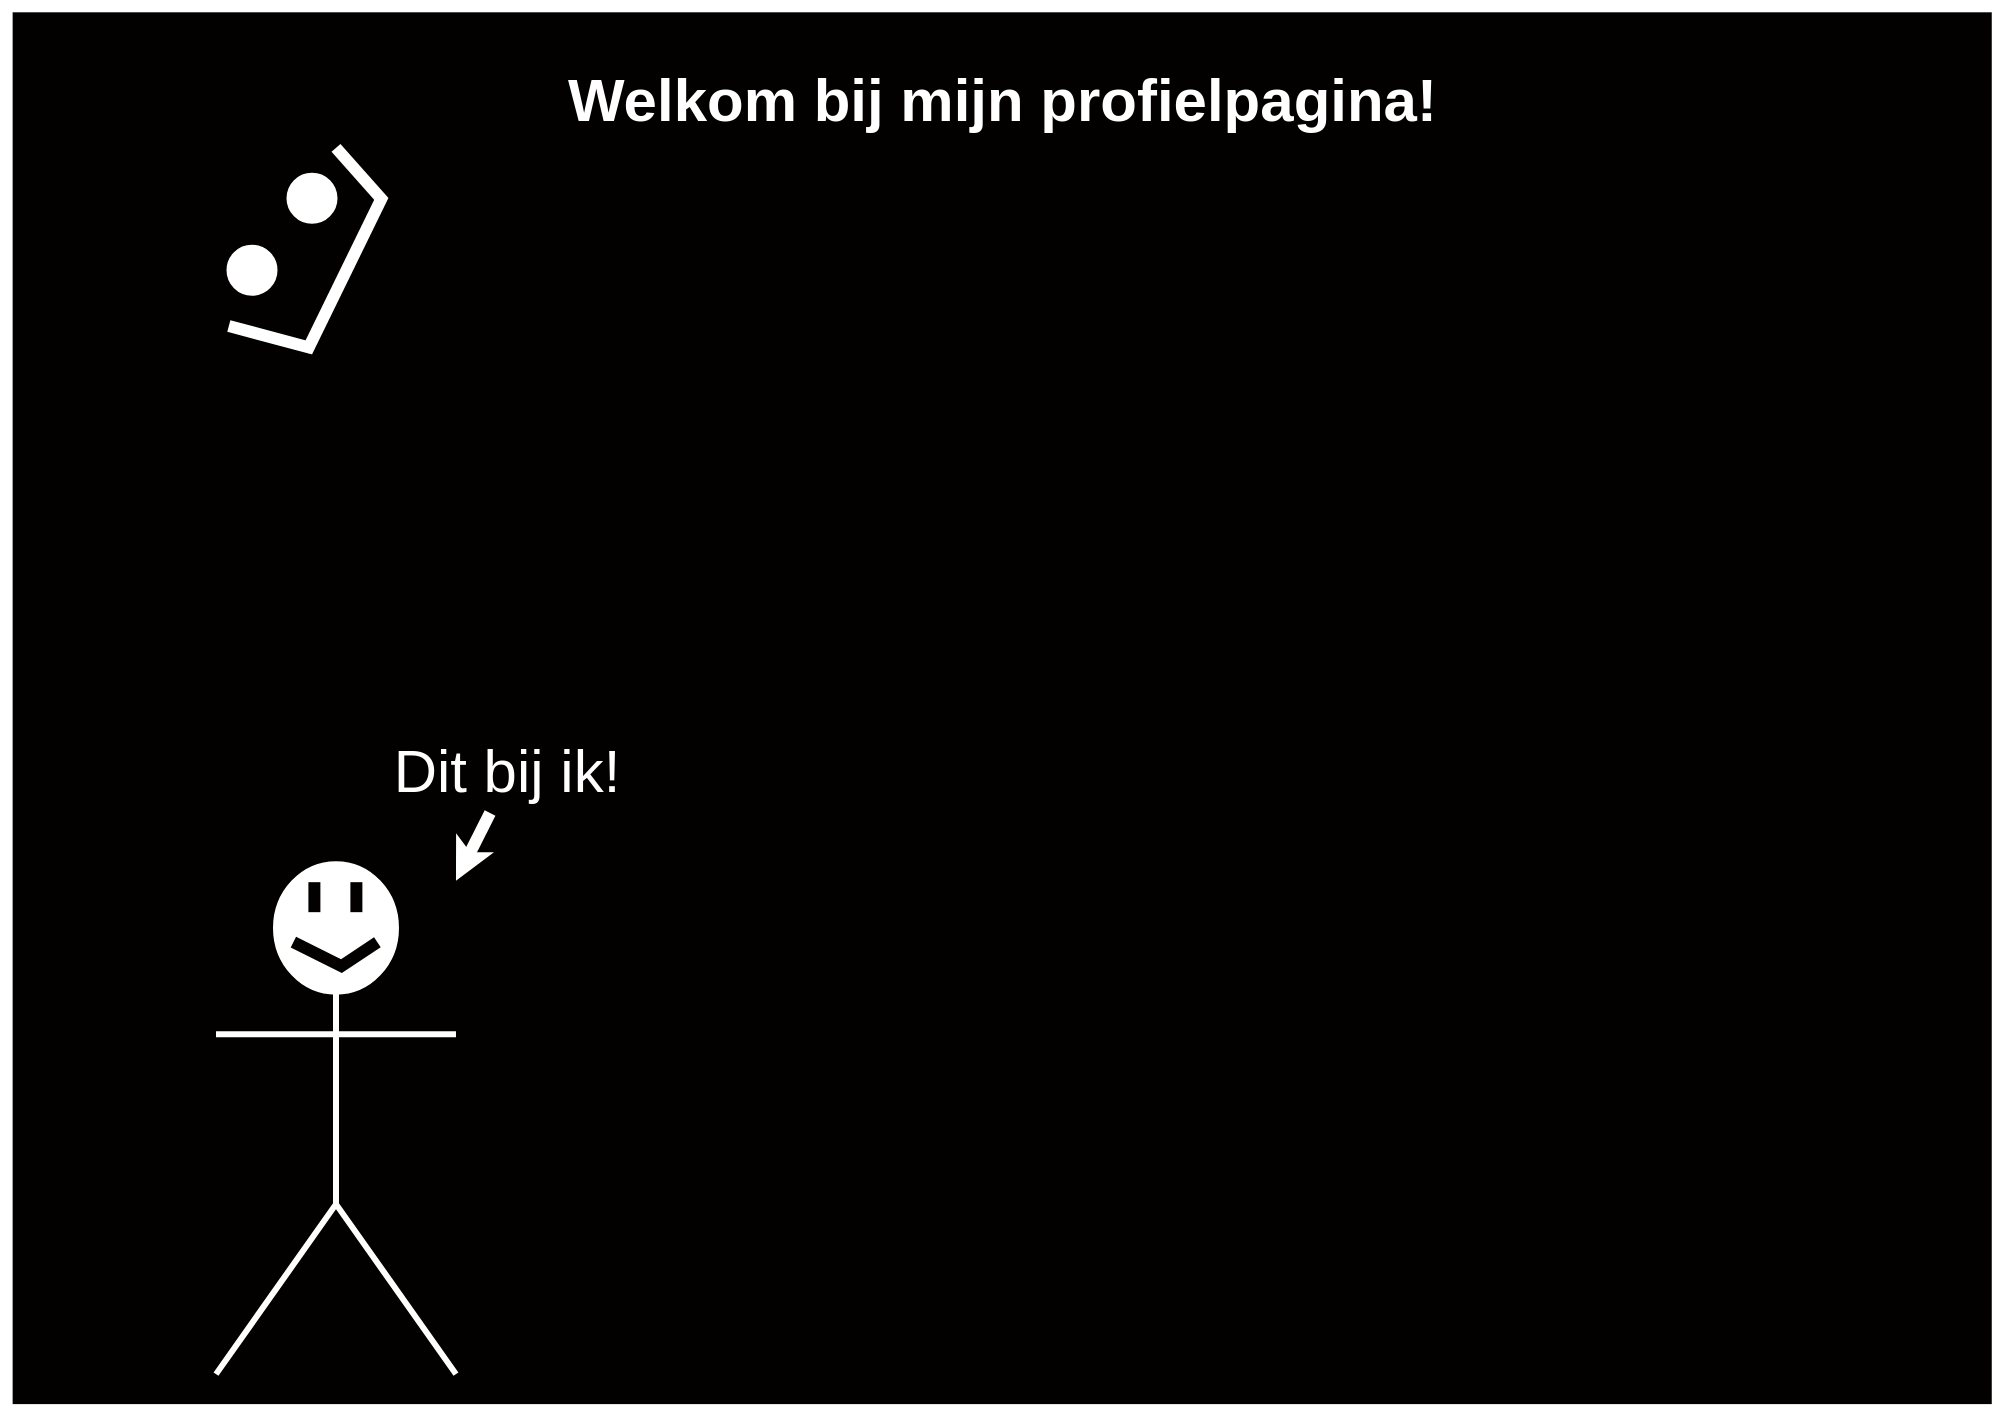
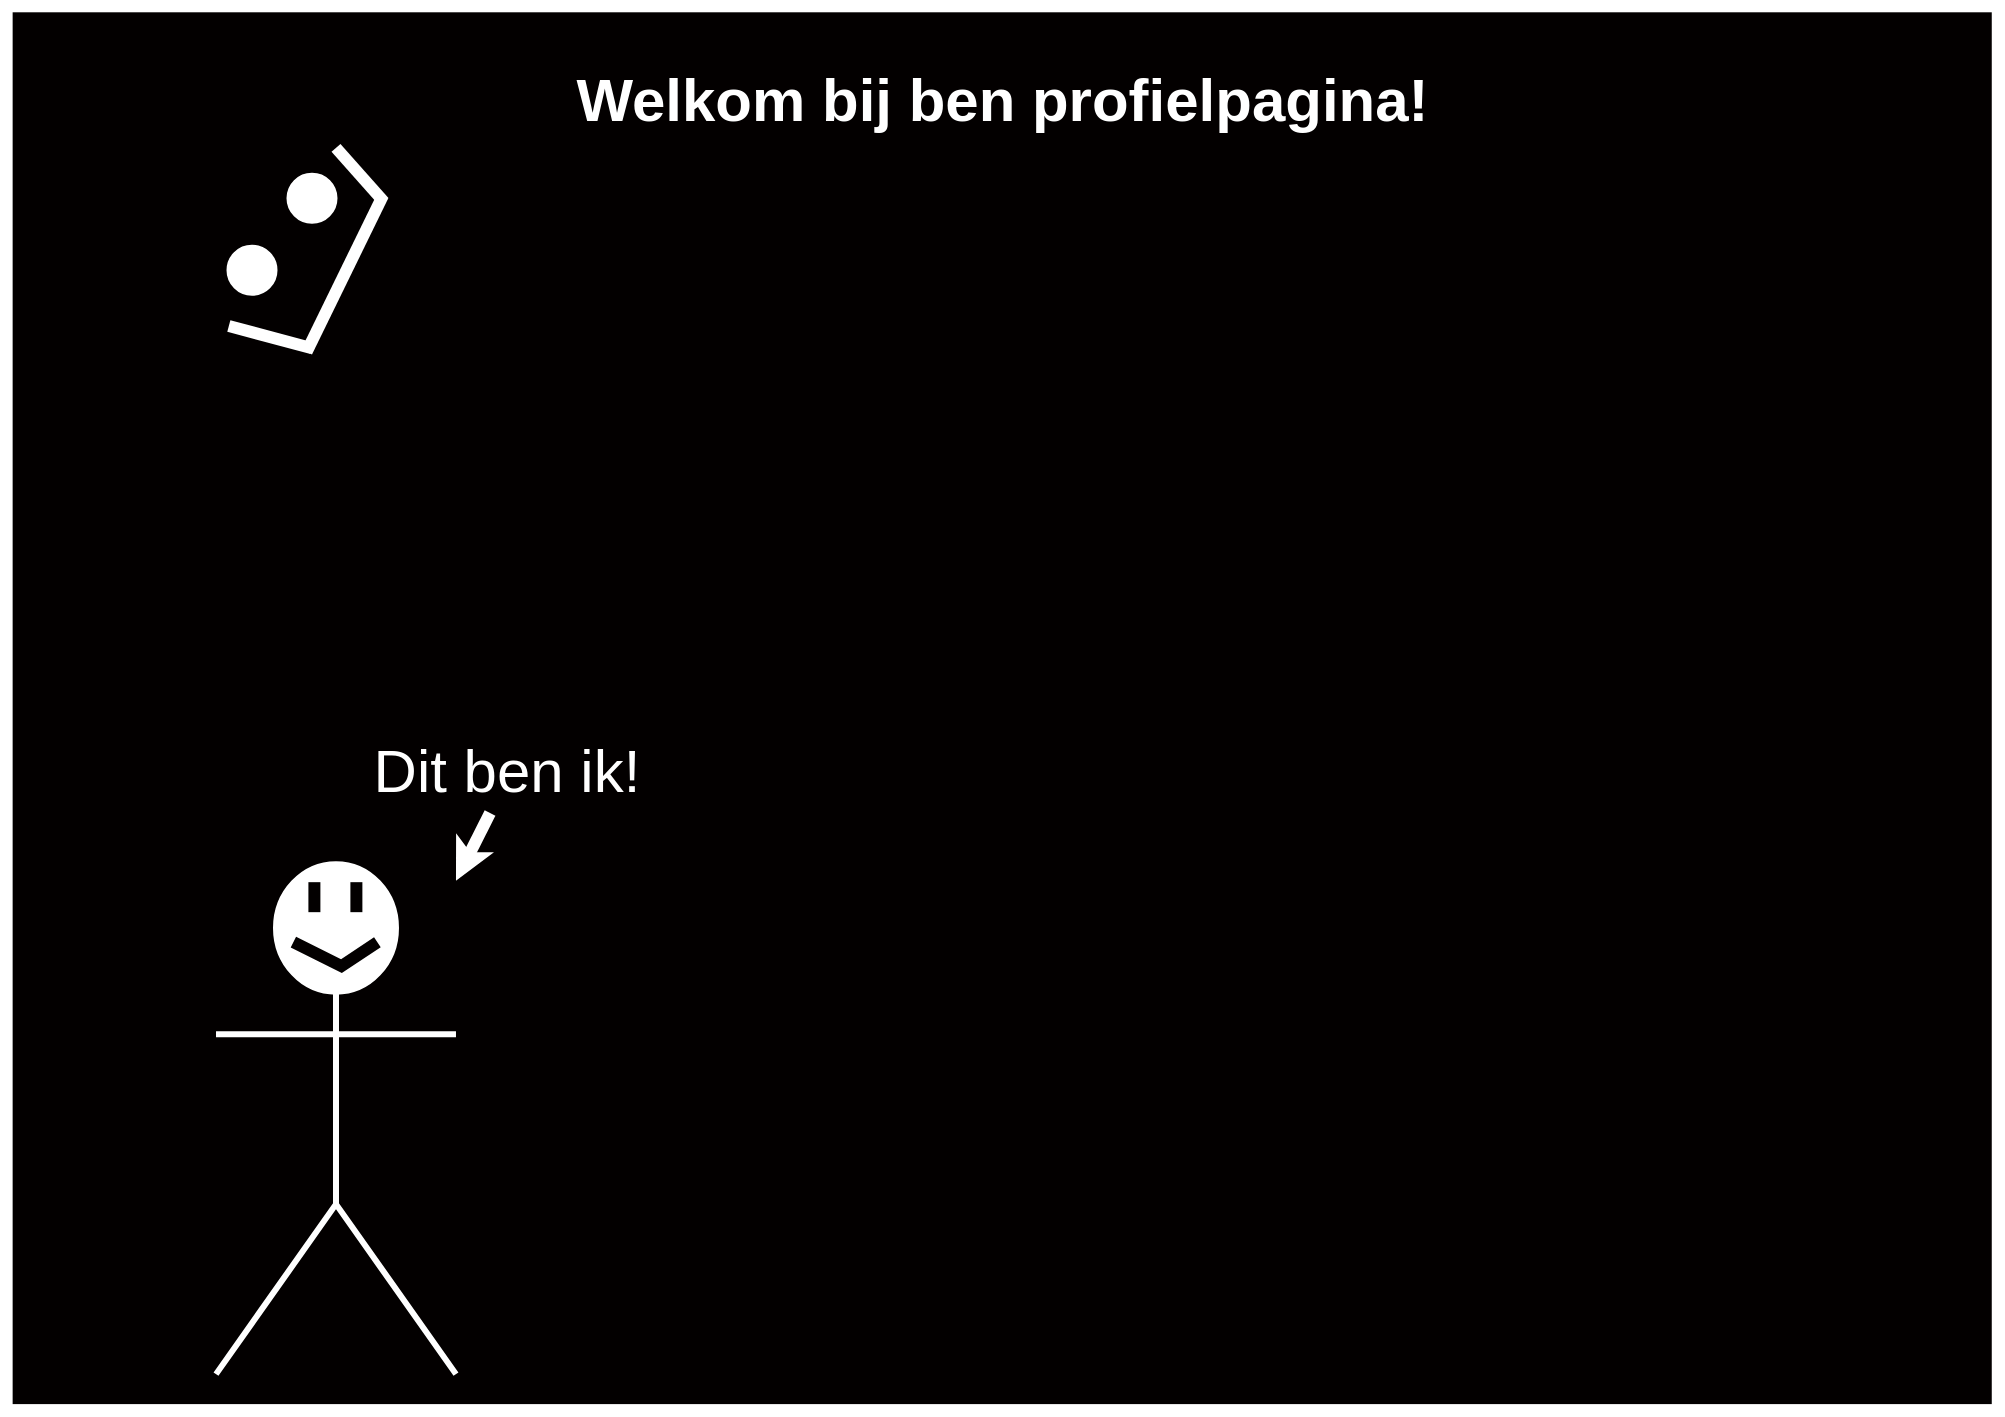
(1003, 99) -> (1003, 99)
(507, 771) -> (507, 771)
